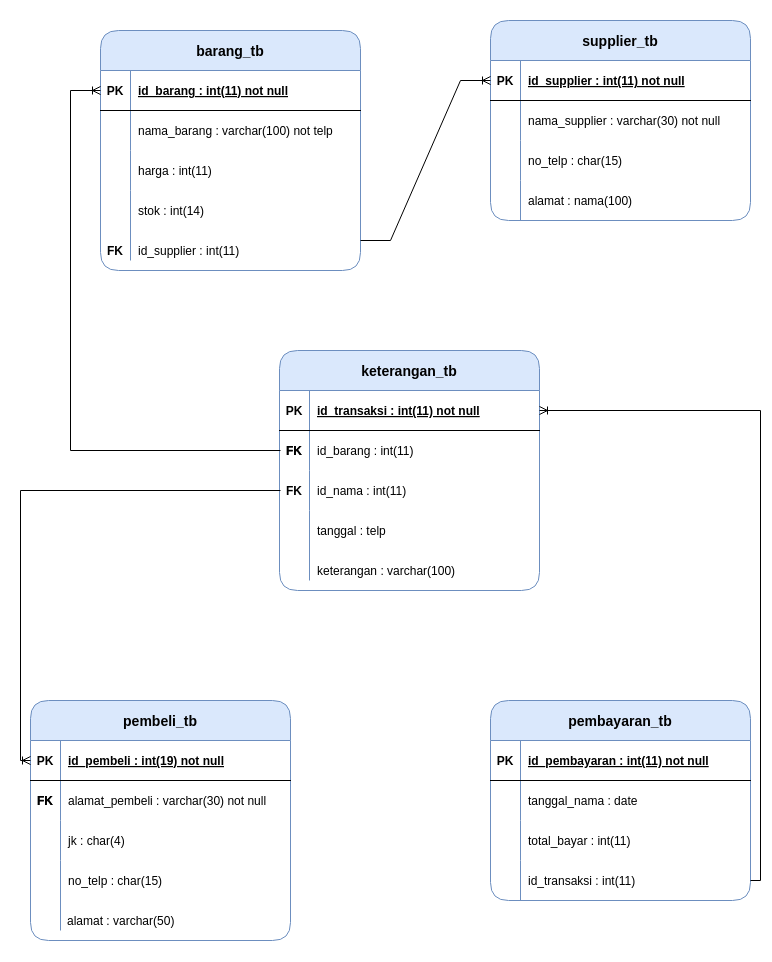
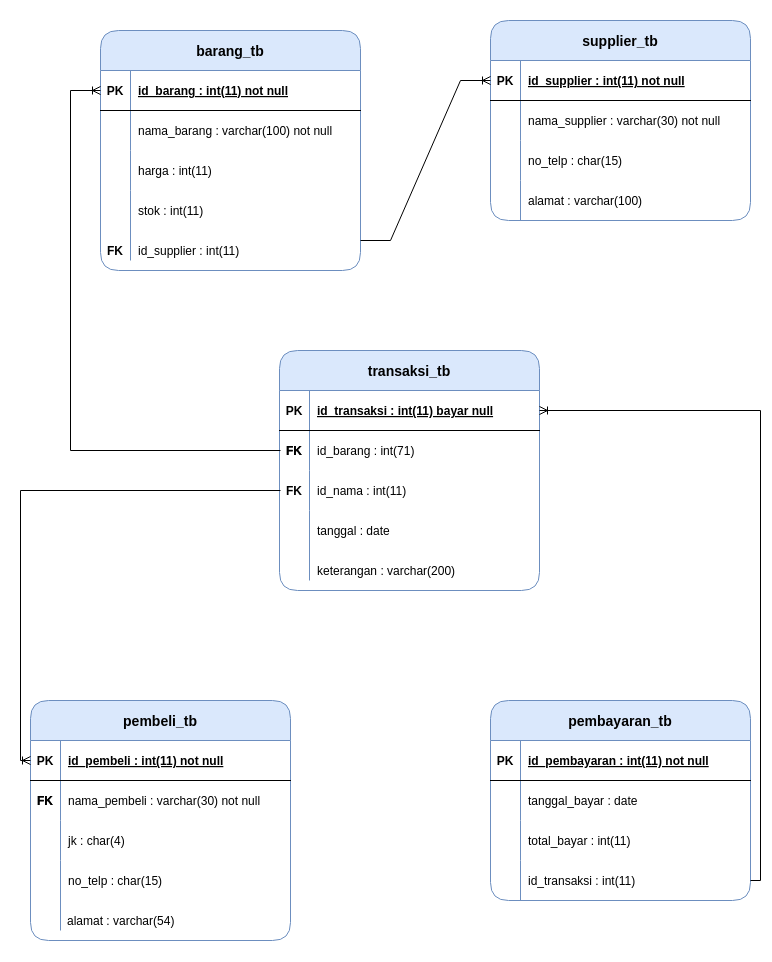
(246, 131) -> (245, 131)
(582, 201) -> (592, 201)
(179, 211) -> (179, 211)
(409, 371) -> (409, 371)
(406, 411) -> (412, 411)
(373, 451) -> (373, 451)
(356, 531) -> (358, 531)
(396, 571) -> (396, 571)
(148, 761) -> (148, 761)
(177, 801) -> (172, 801)
(586, 801) -> (589, 801)
(128, 921) -> (128, 921)
